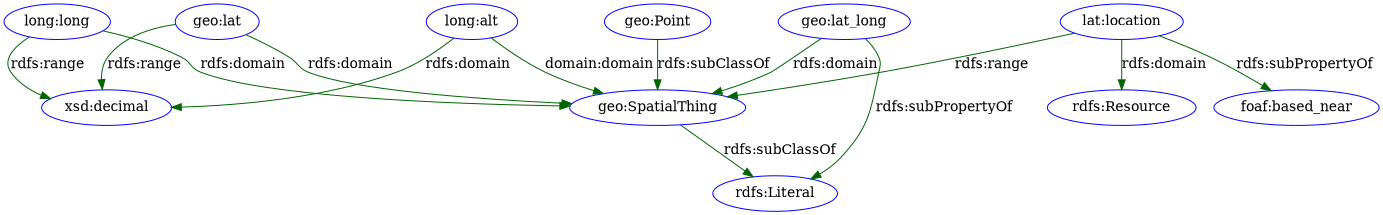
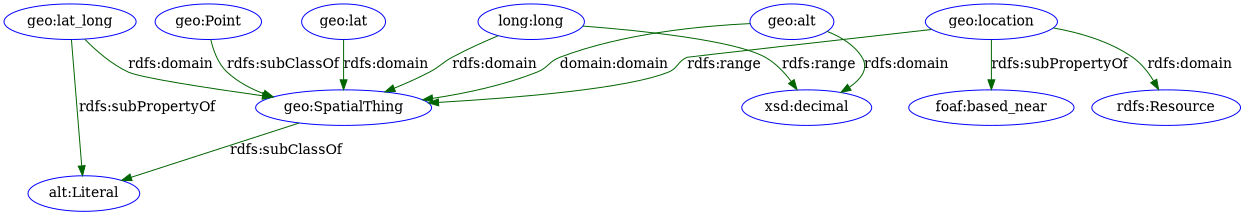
(472, 22) -> (792, 22)
(1122, 22) -> (991, 22)
(124, 42) -> none
(775, 194) -> (84, 194)
